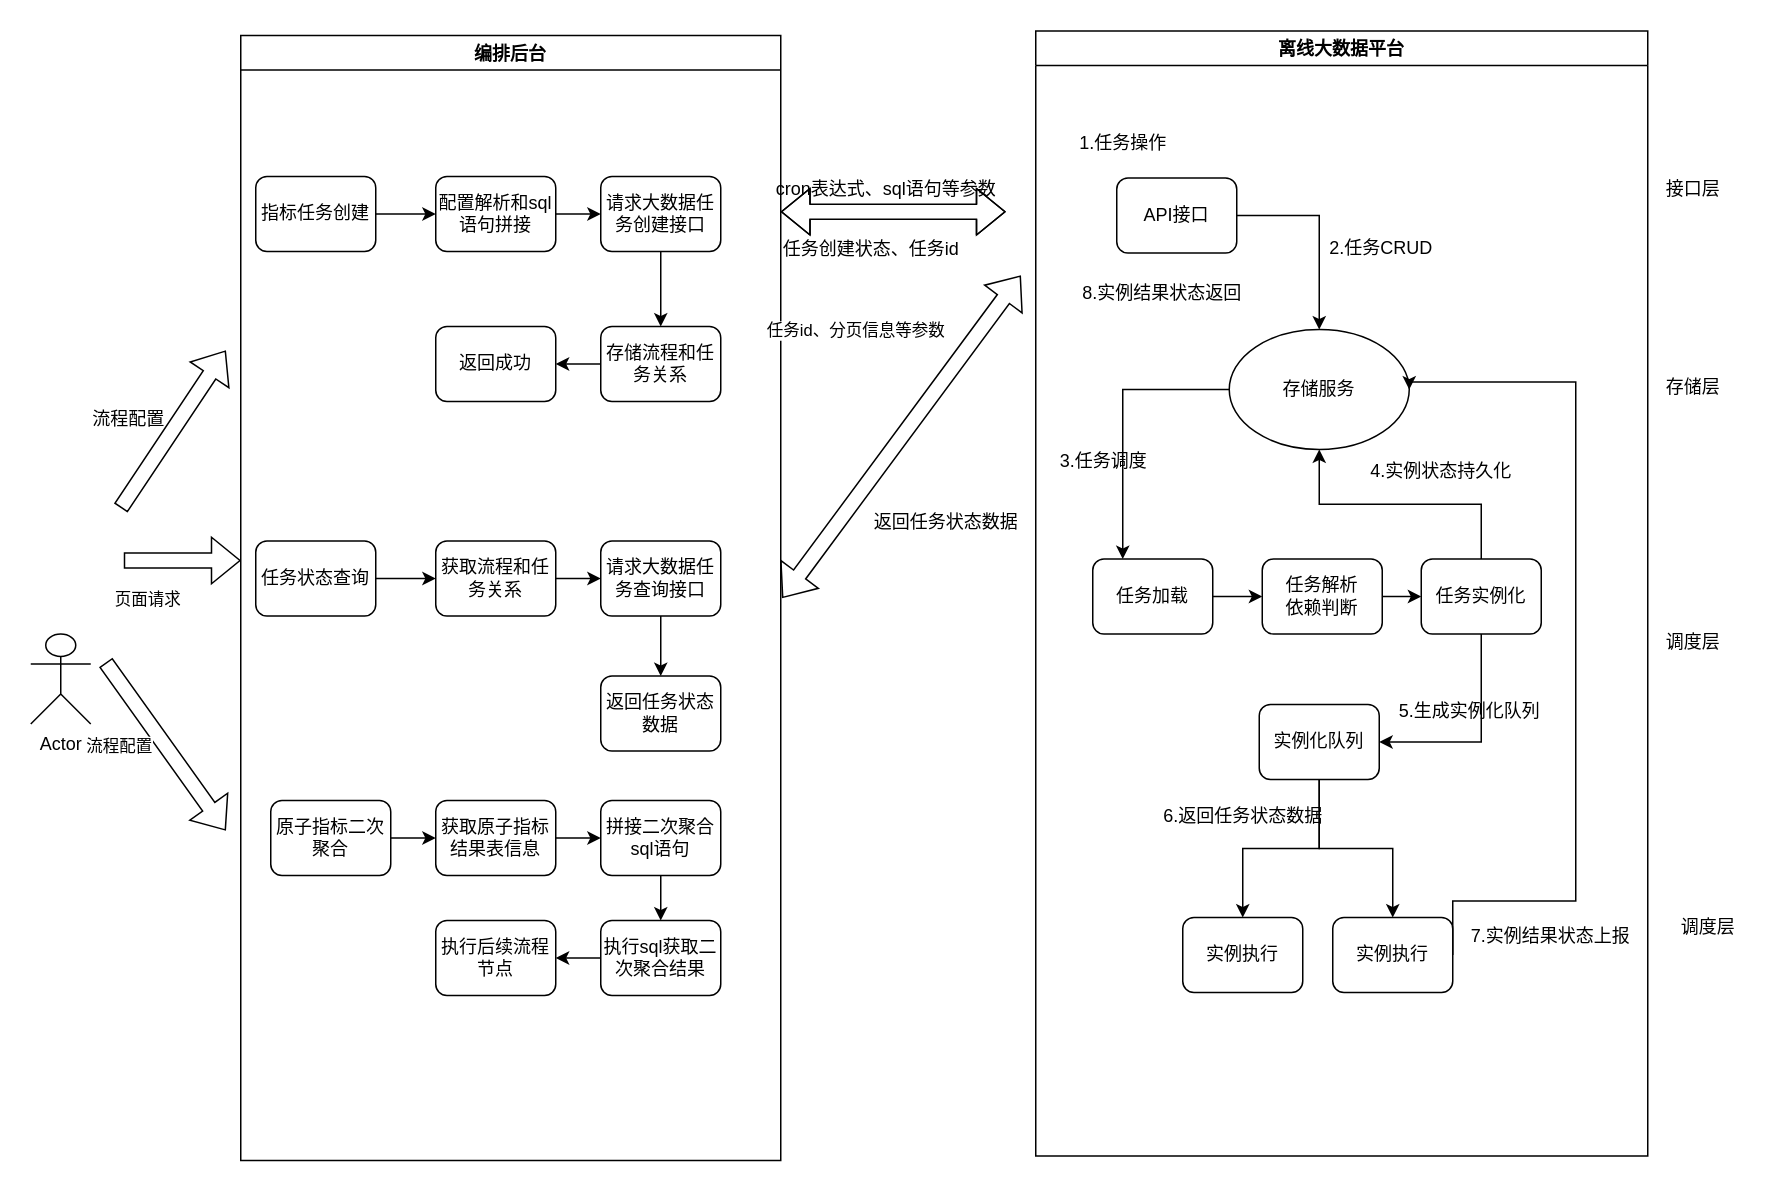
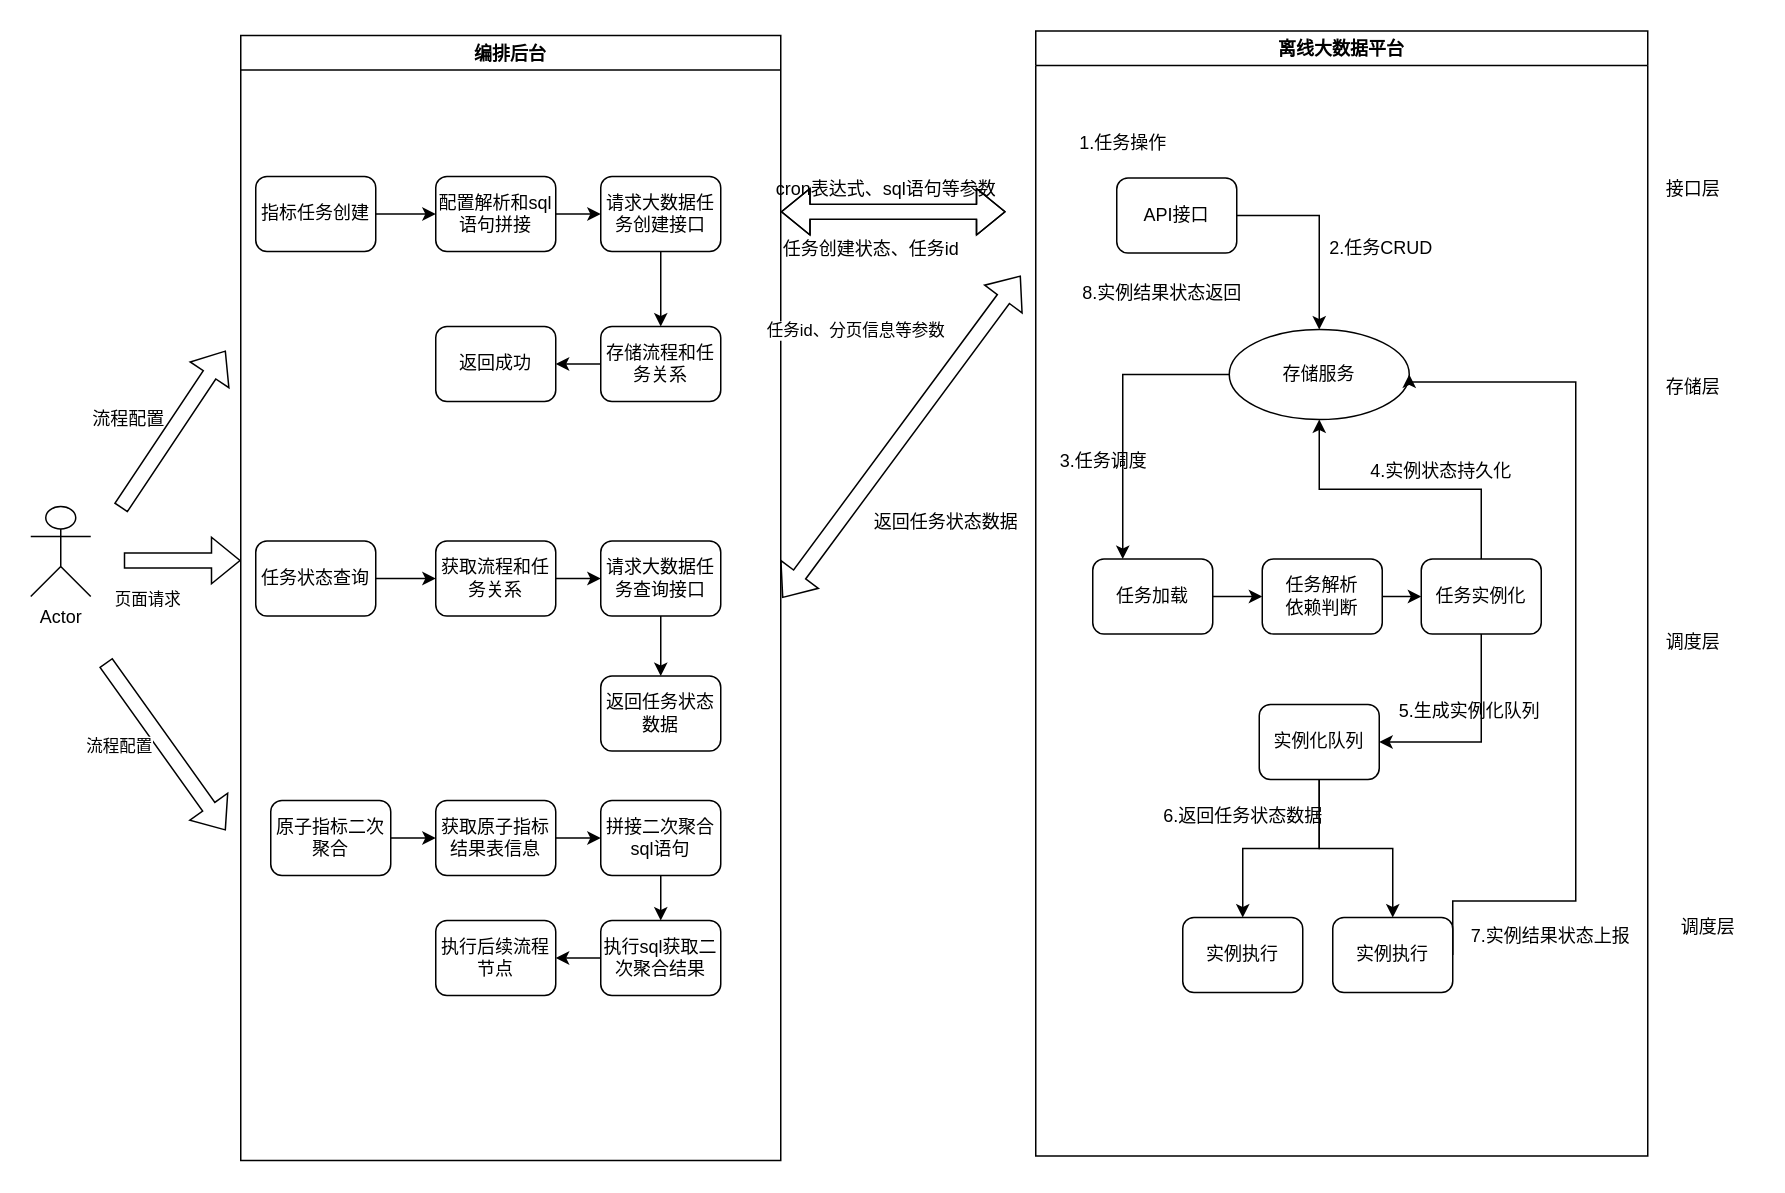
(1319, 389) -> (1319, 374)
(61, 679) -> (61, 551)
